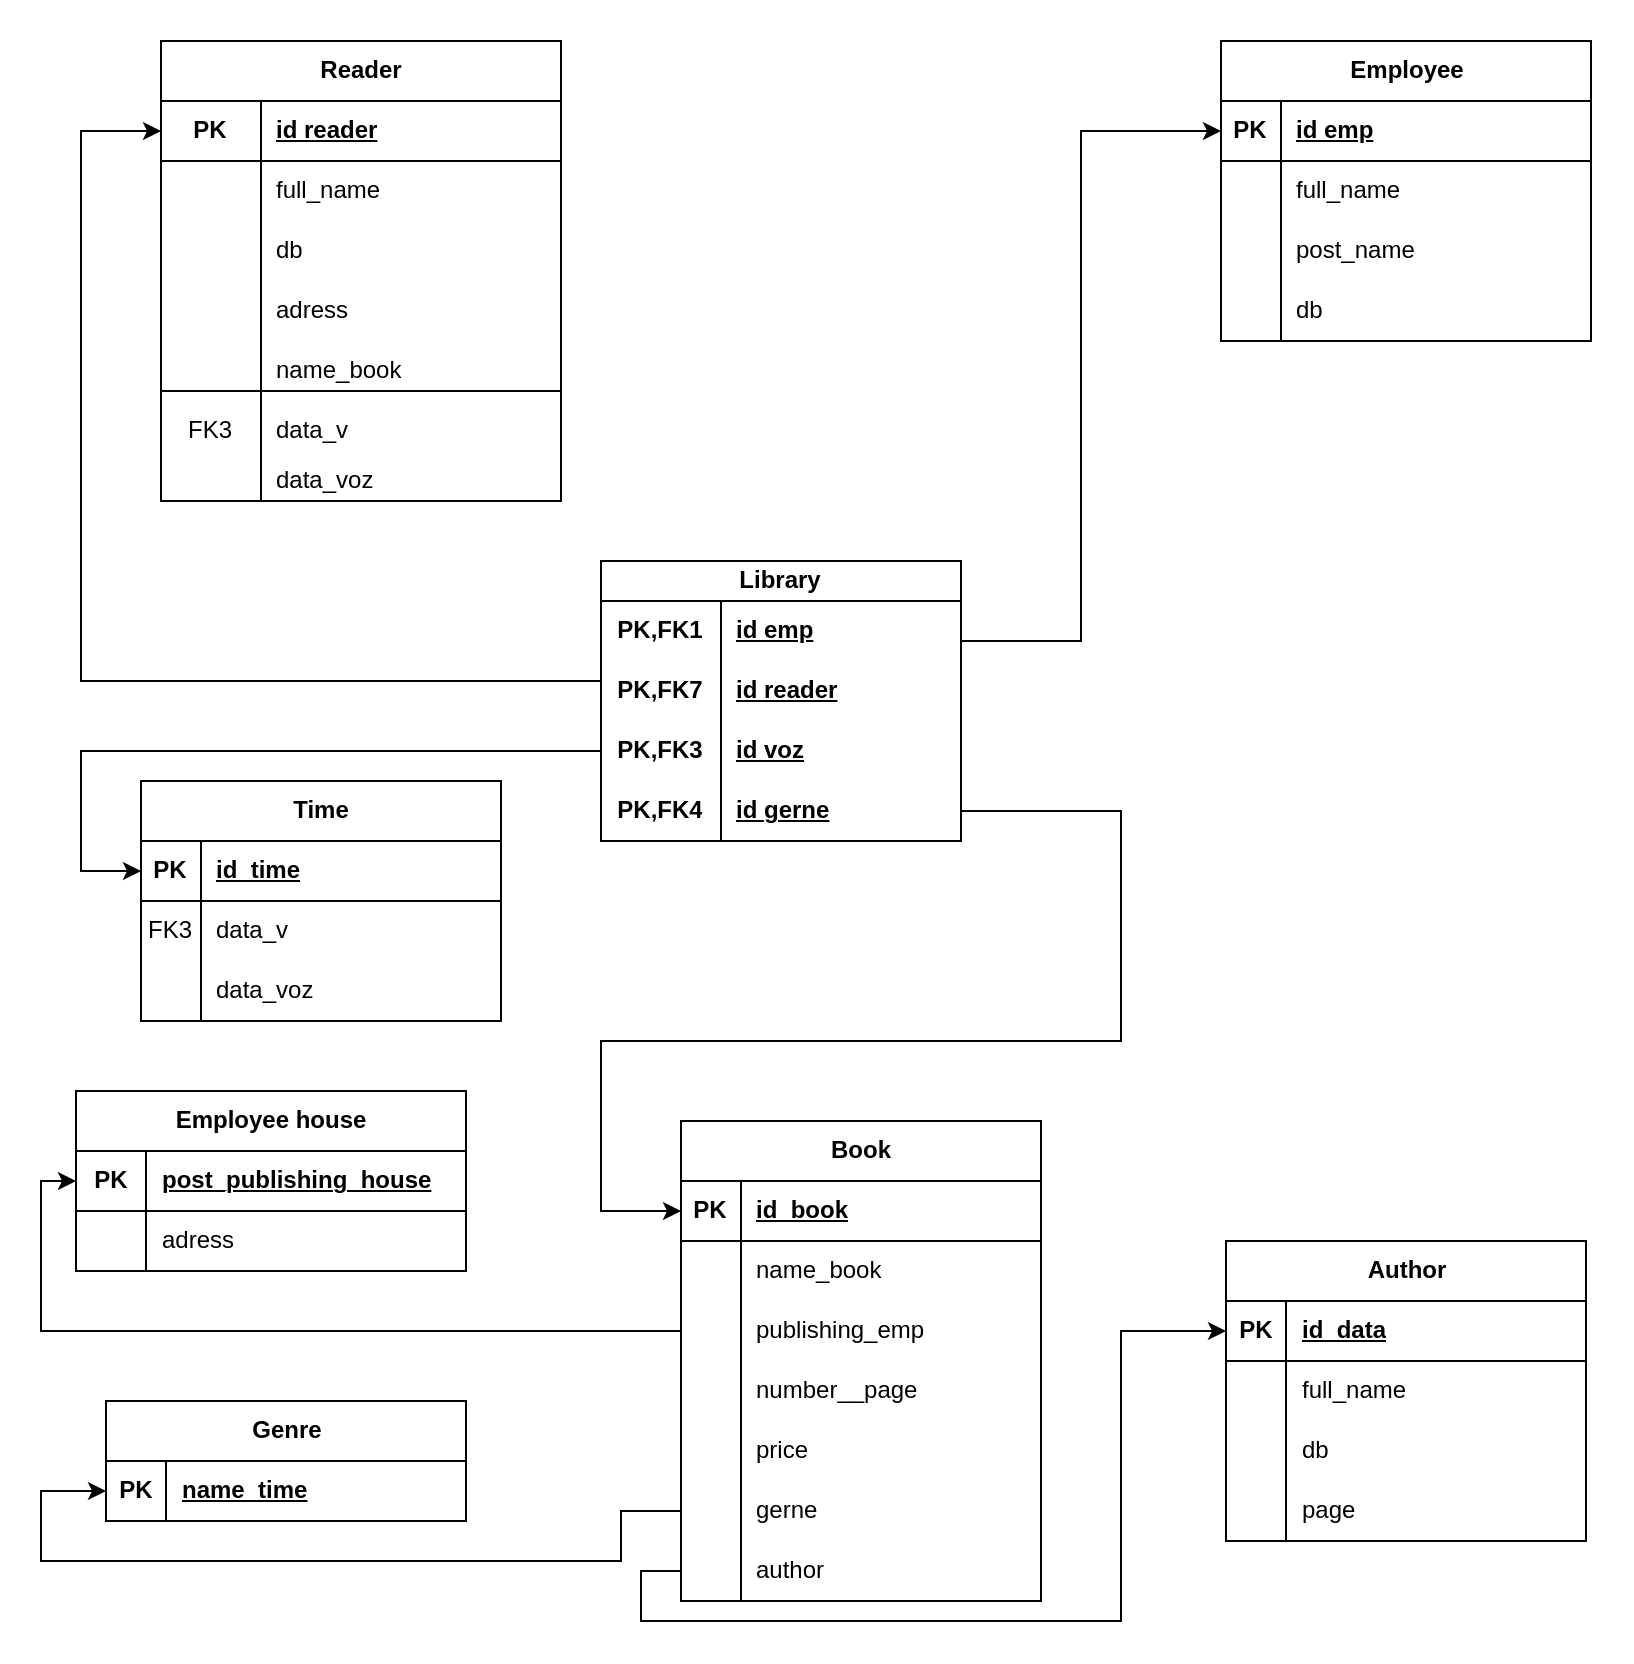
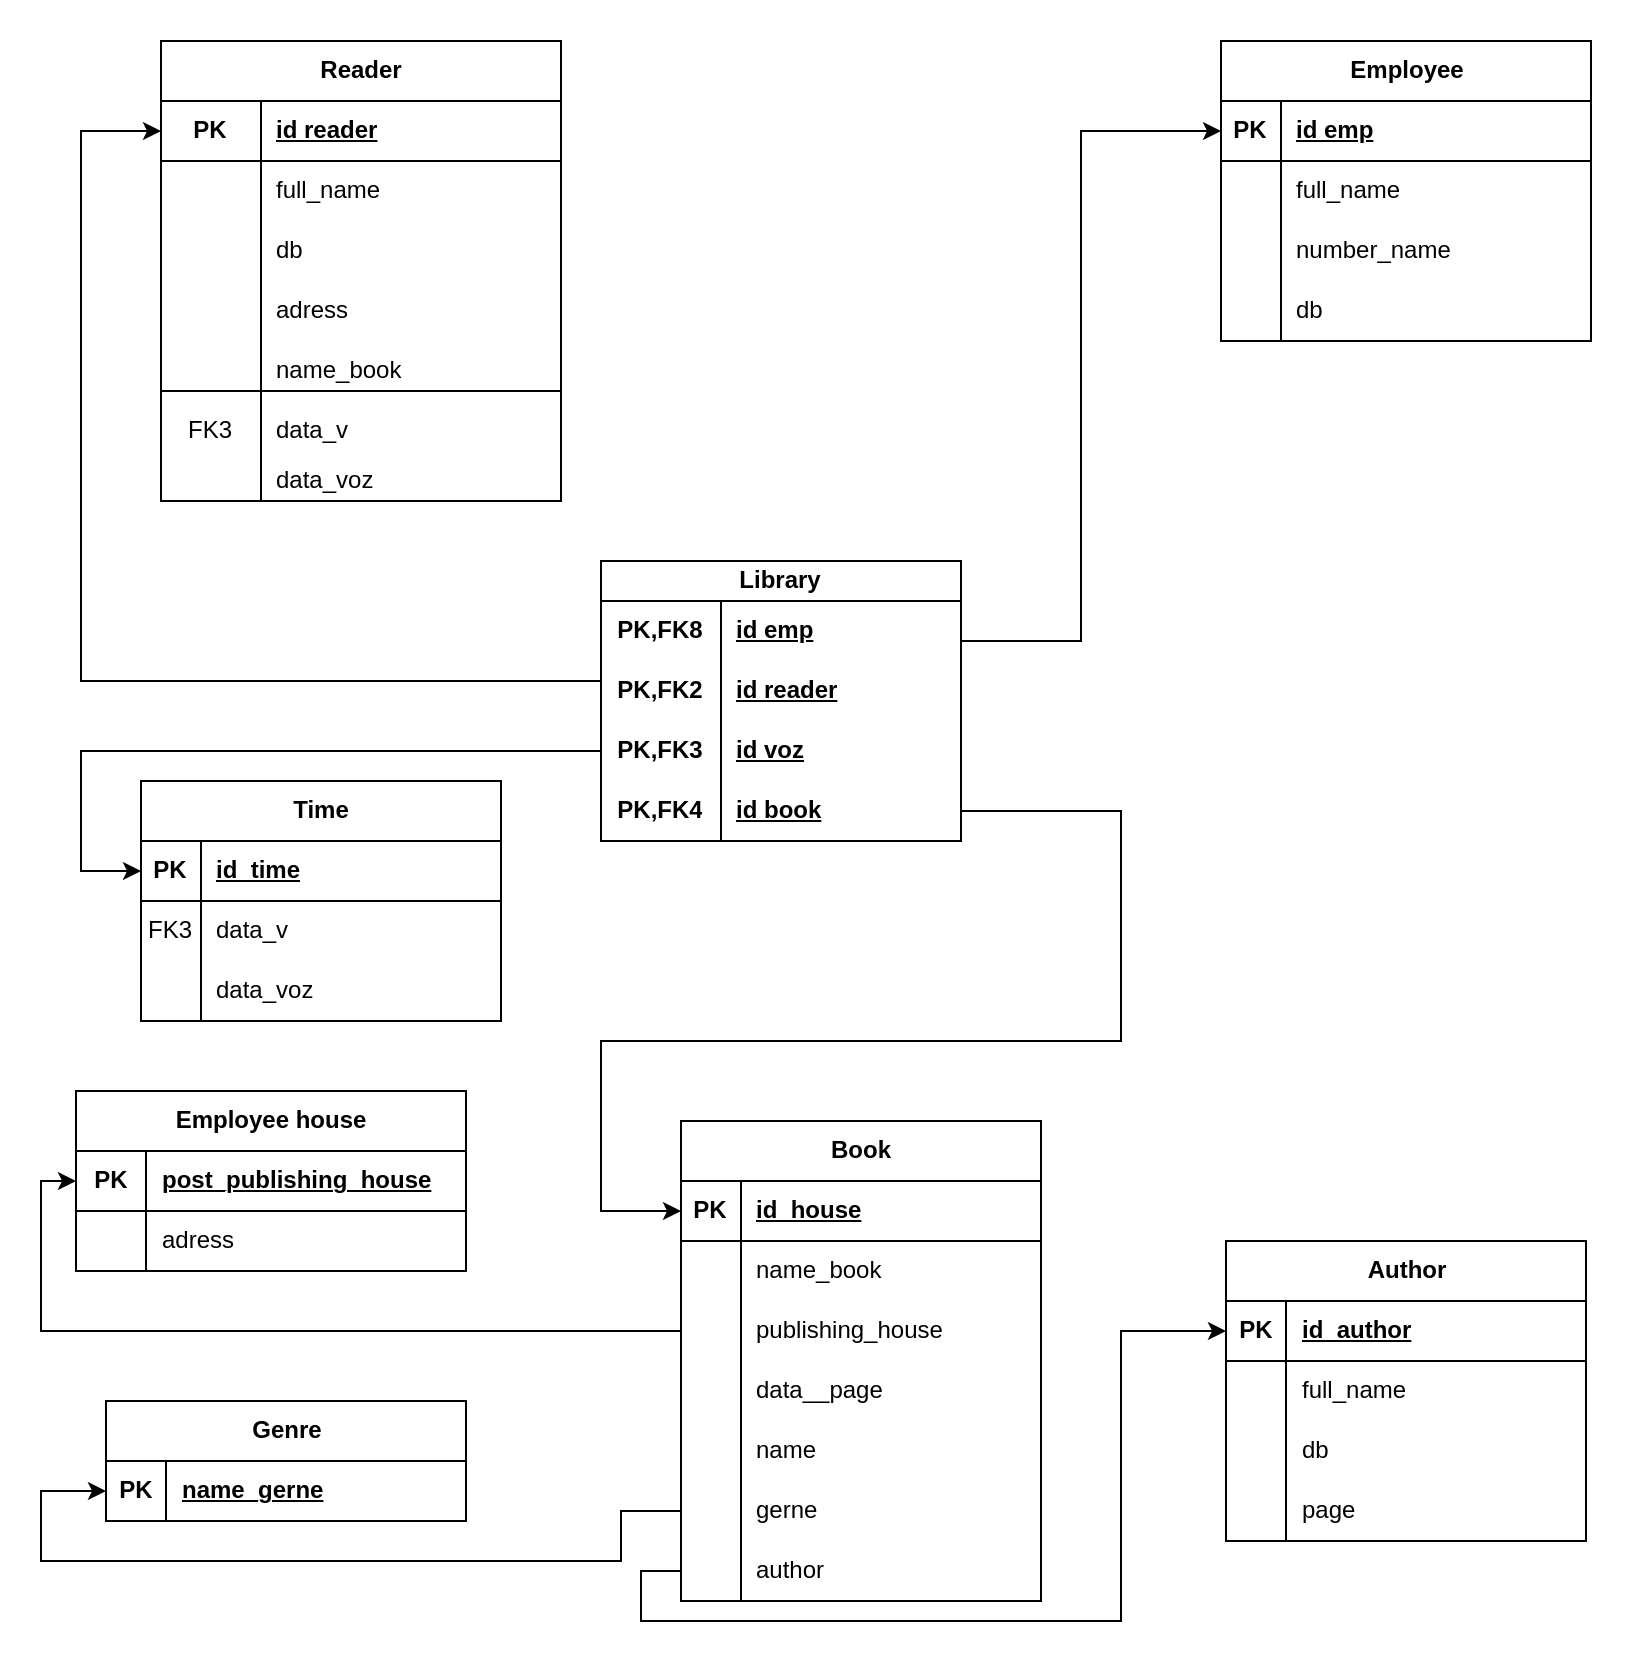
(1357, 251) -> (1371, 251)
(661, 631) -> (661, 631)
(661, 691) -> (661, 691)
(785, 811) -> (778, 811)
(801, 1211) -> (808, 1211)
(842, 1331) -> (855, 1331)
(1347, 1331) -> (1360, 1331)
(838, 1391) -> (824, 1391)
(787, 1451) -> (784, 1451)
(240, 1491) -> (250, 1491)
